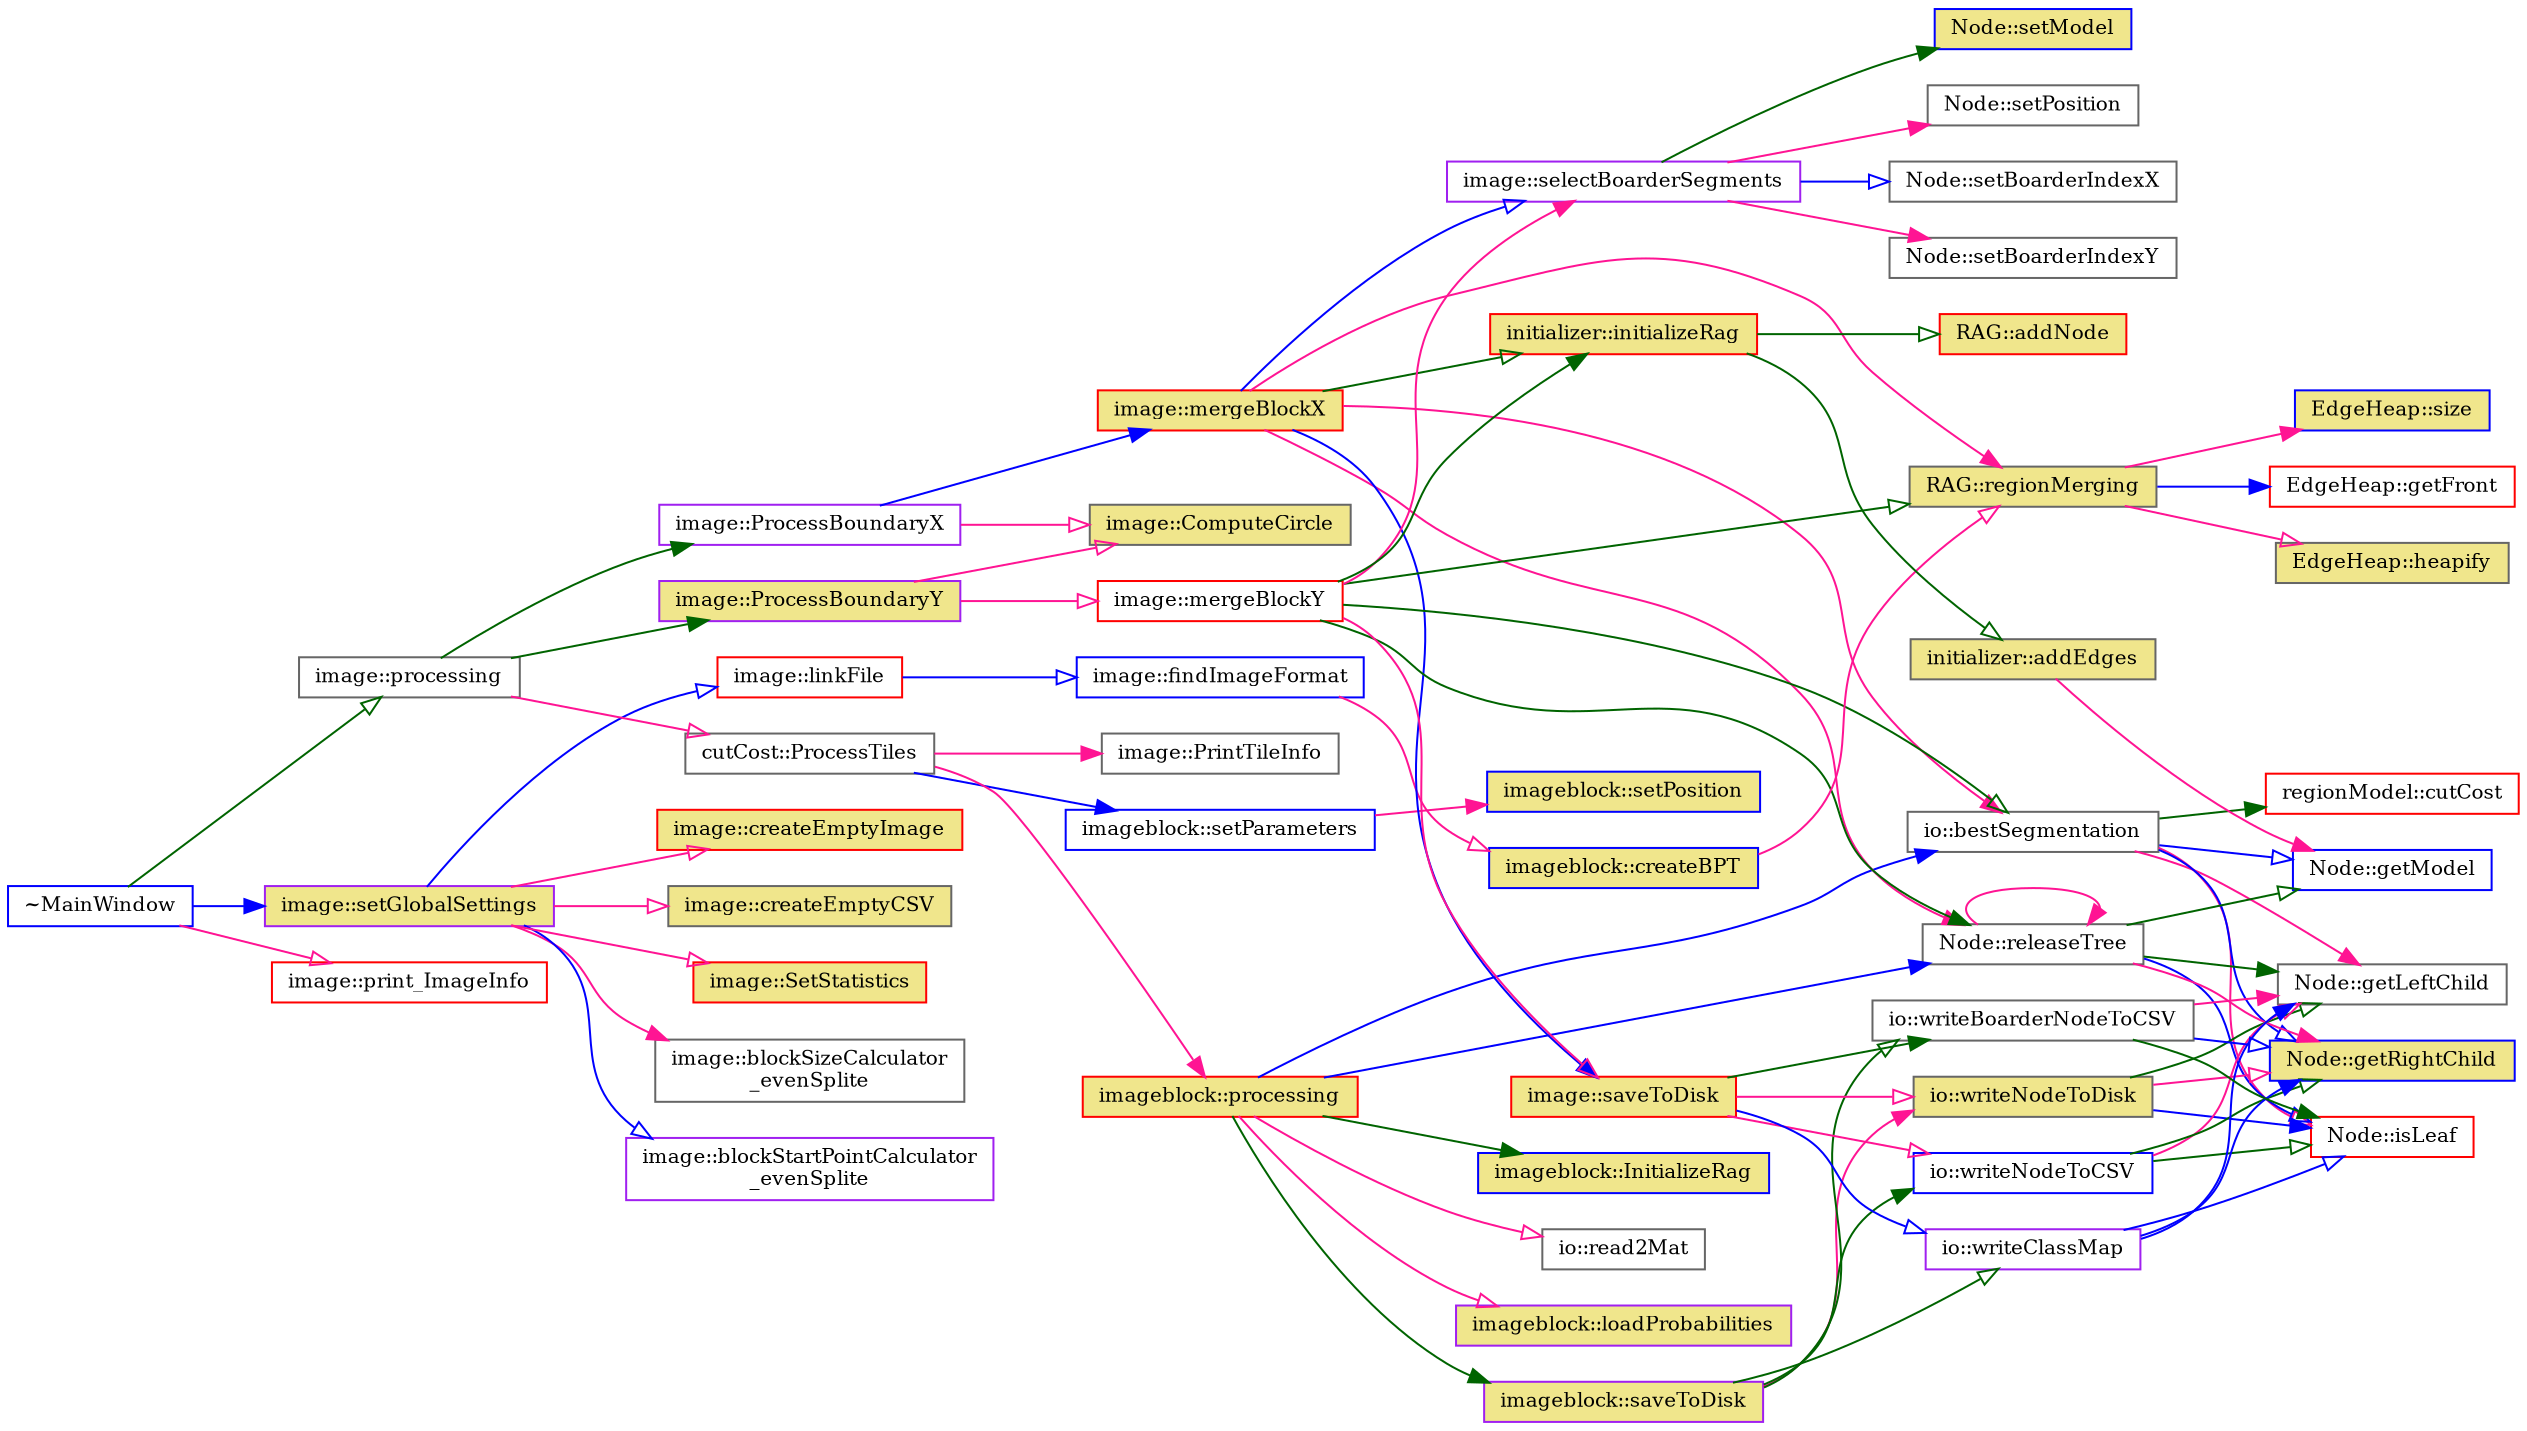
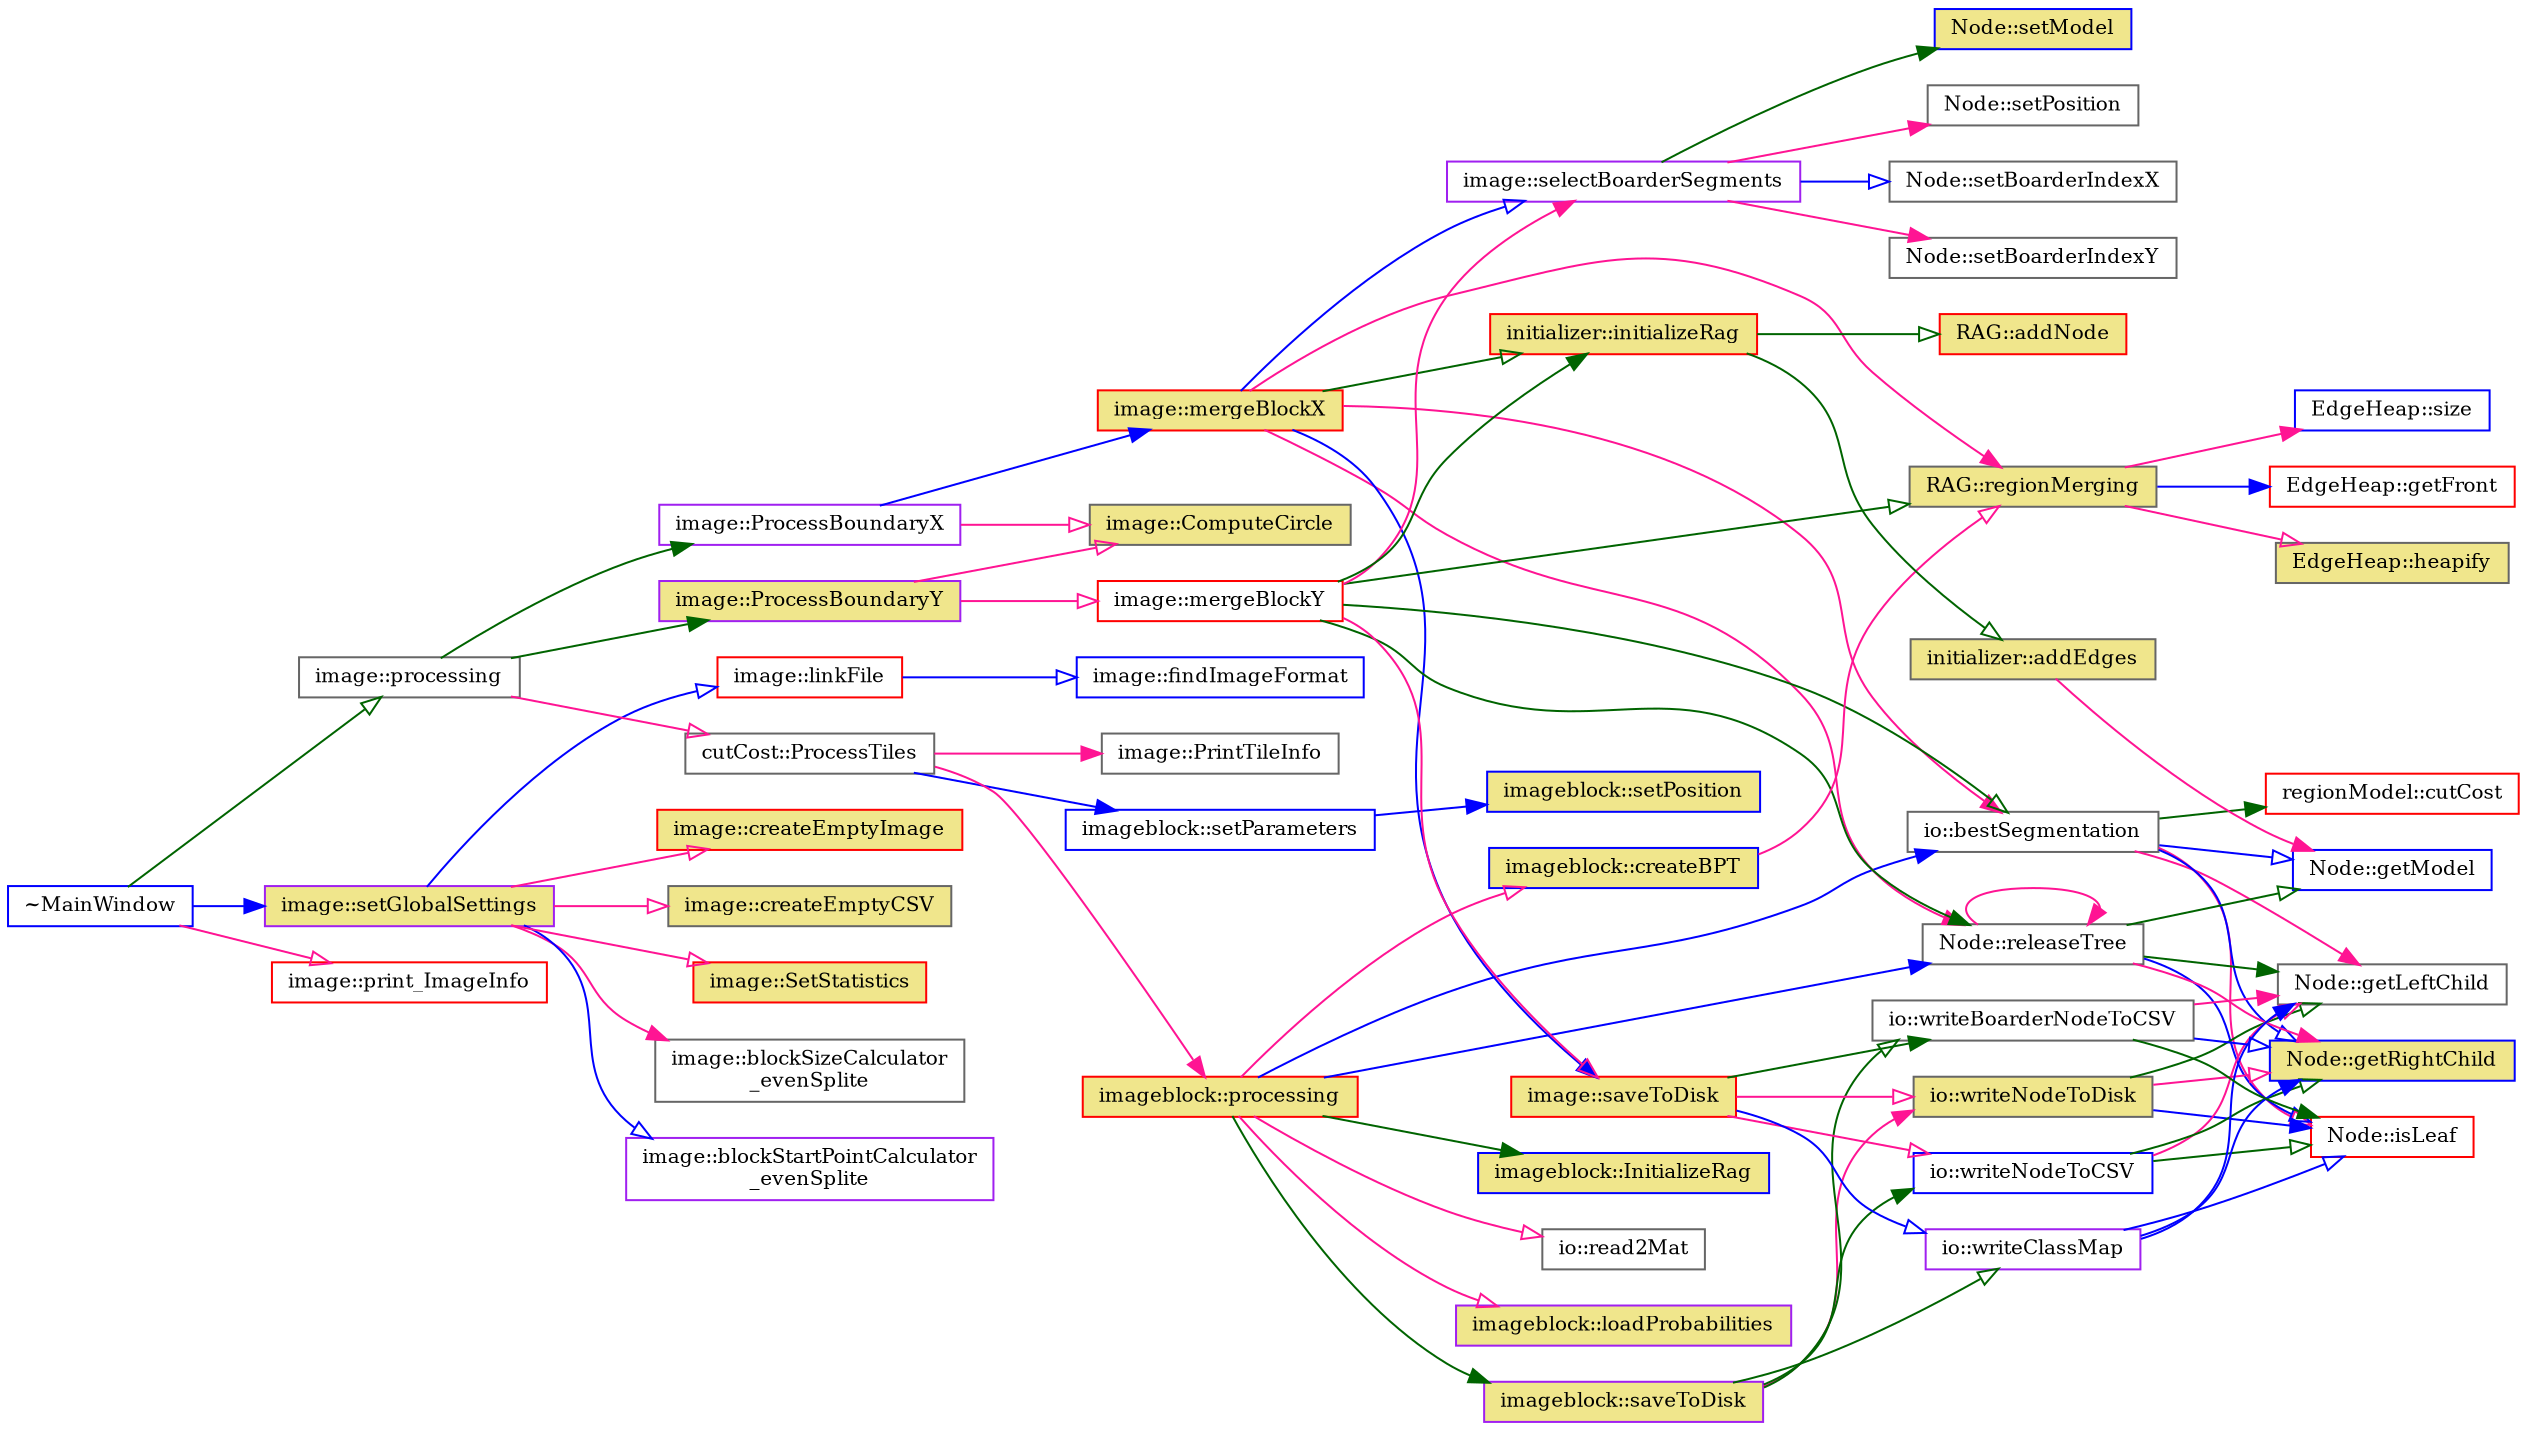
(2392, 410) -> (2392, 410)
(1403, 752) -> (1363, 970)
(1407, 812) -> (1407, 812)
